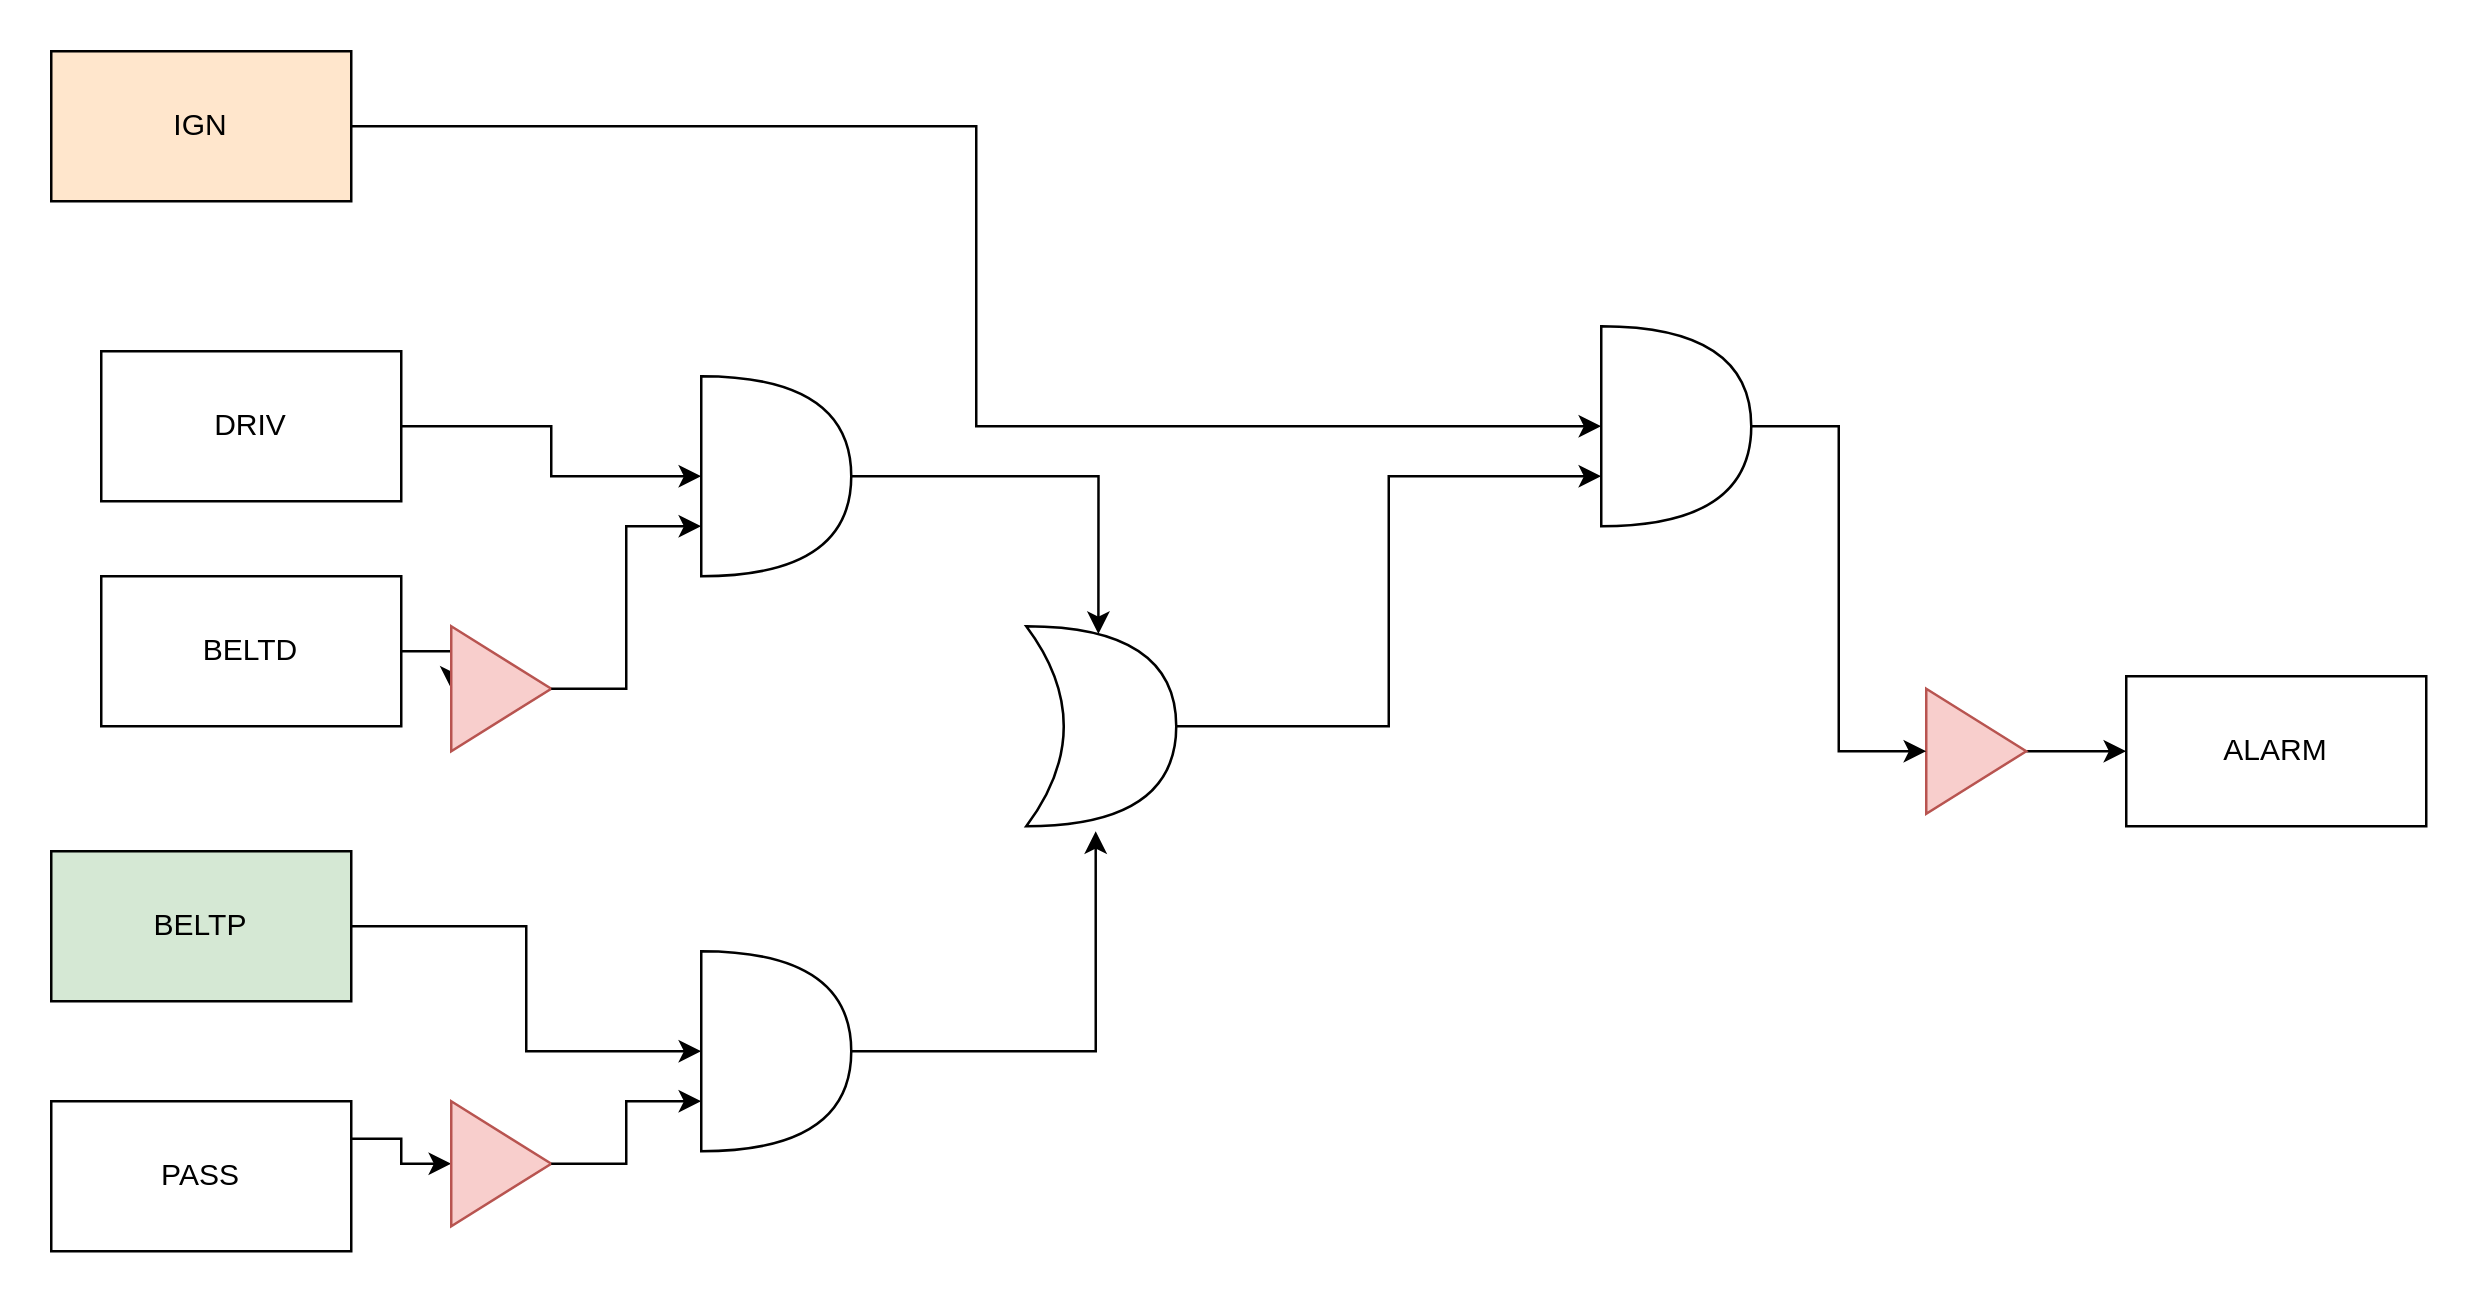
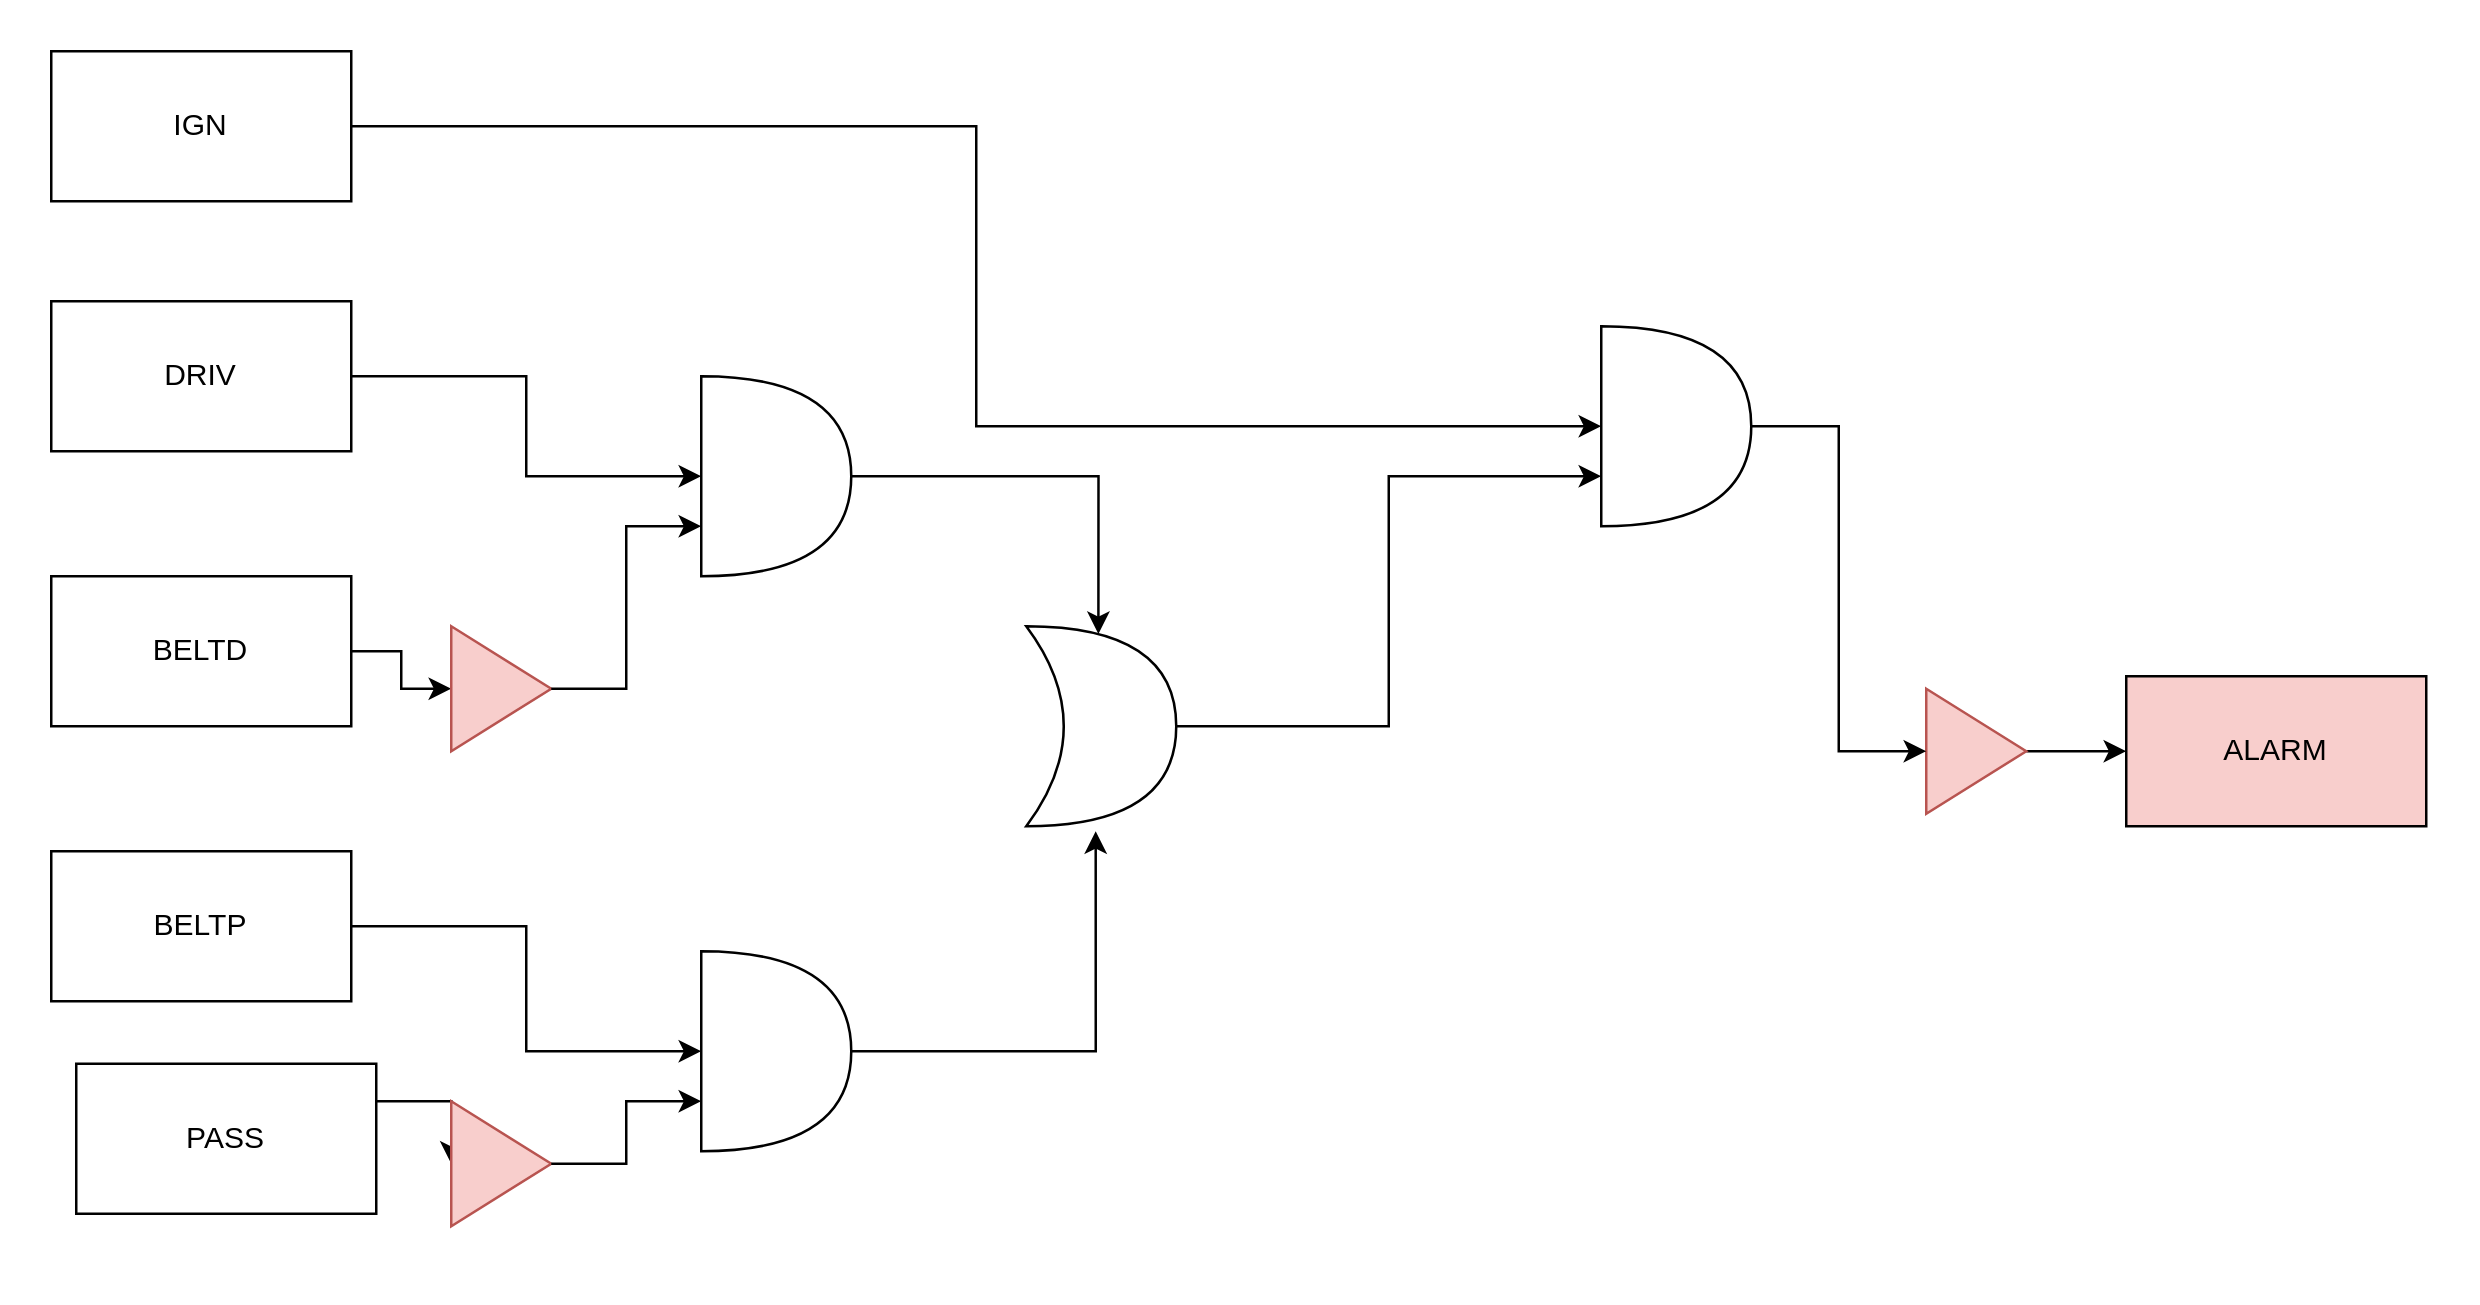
(201, 126) -> (201, 126)
(251, 426) -> (201, 376)
(251, 651) -> (201, 651)
(2276, 751) -> (2276, 751)
(201, 926) -> (201, 926)
(201, 1176) -> (226, 1139)
